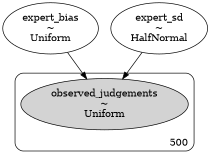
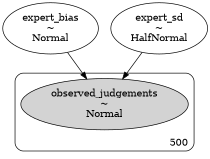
(51, 28) -> (51, 28)
(105, 104) -> (105, 104)
